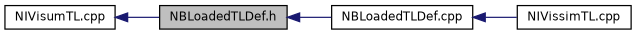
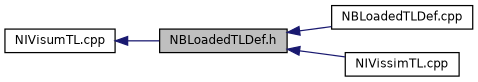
(501, 17) -> (322, 54)
